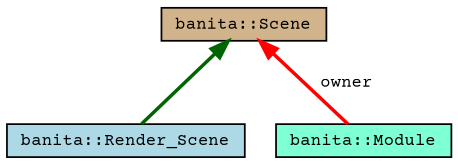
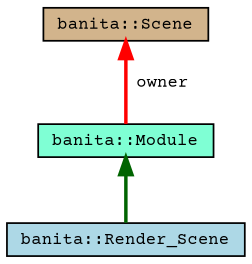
(178, 89) -> (126, 199)
